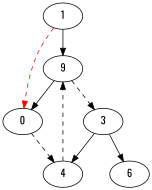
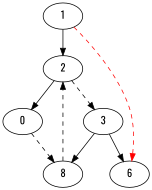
(34, 62) -> (119, 84)
(63, 69) -> (63, 69)
(63, 174) -> (63, 174)
